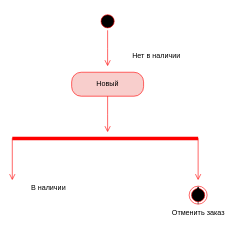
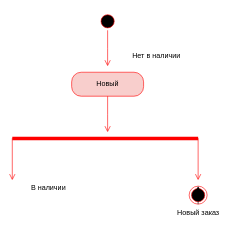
(199, 213) -> (199, 213)
